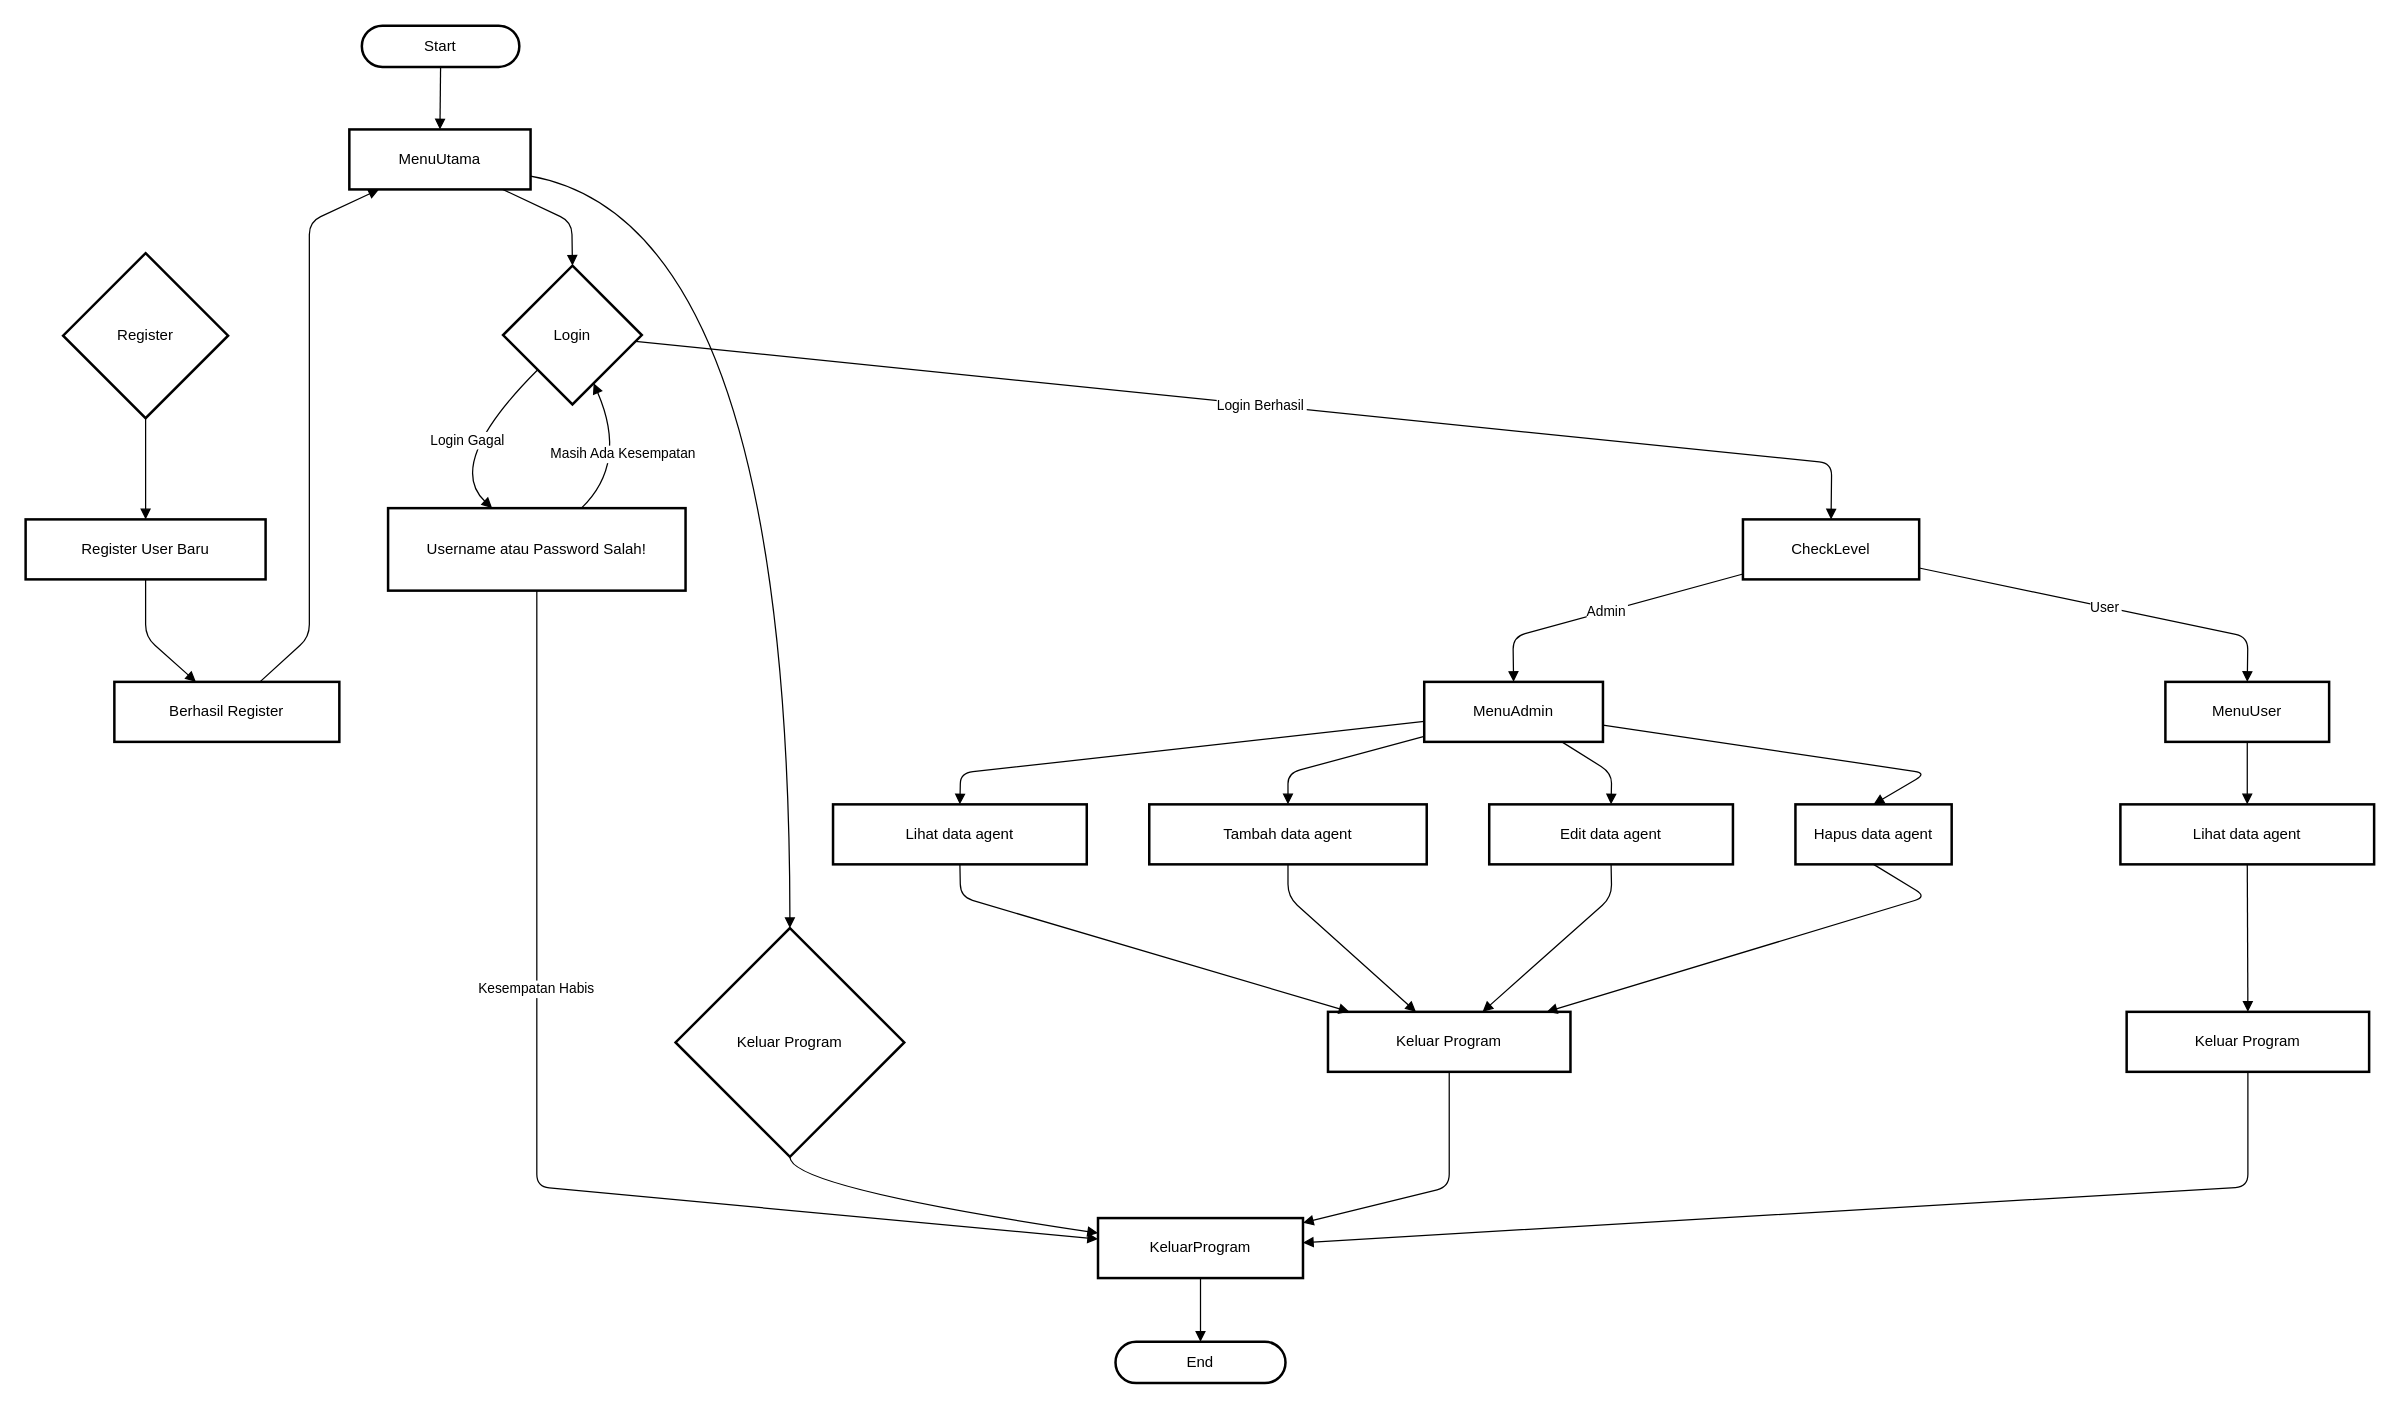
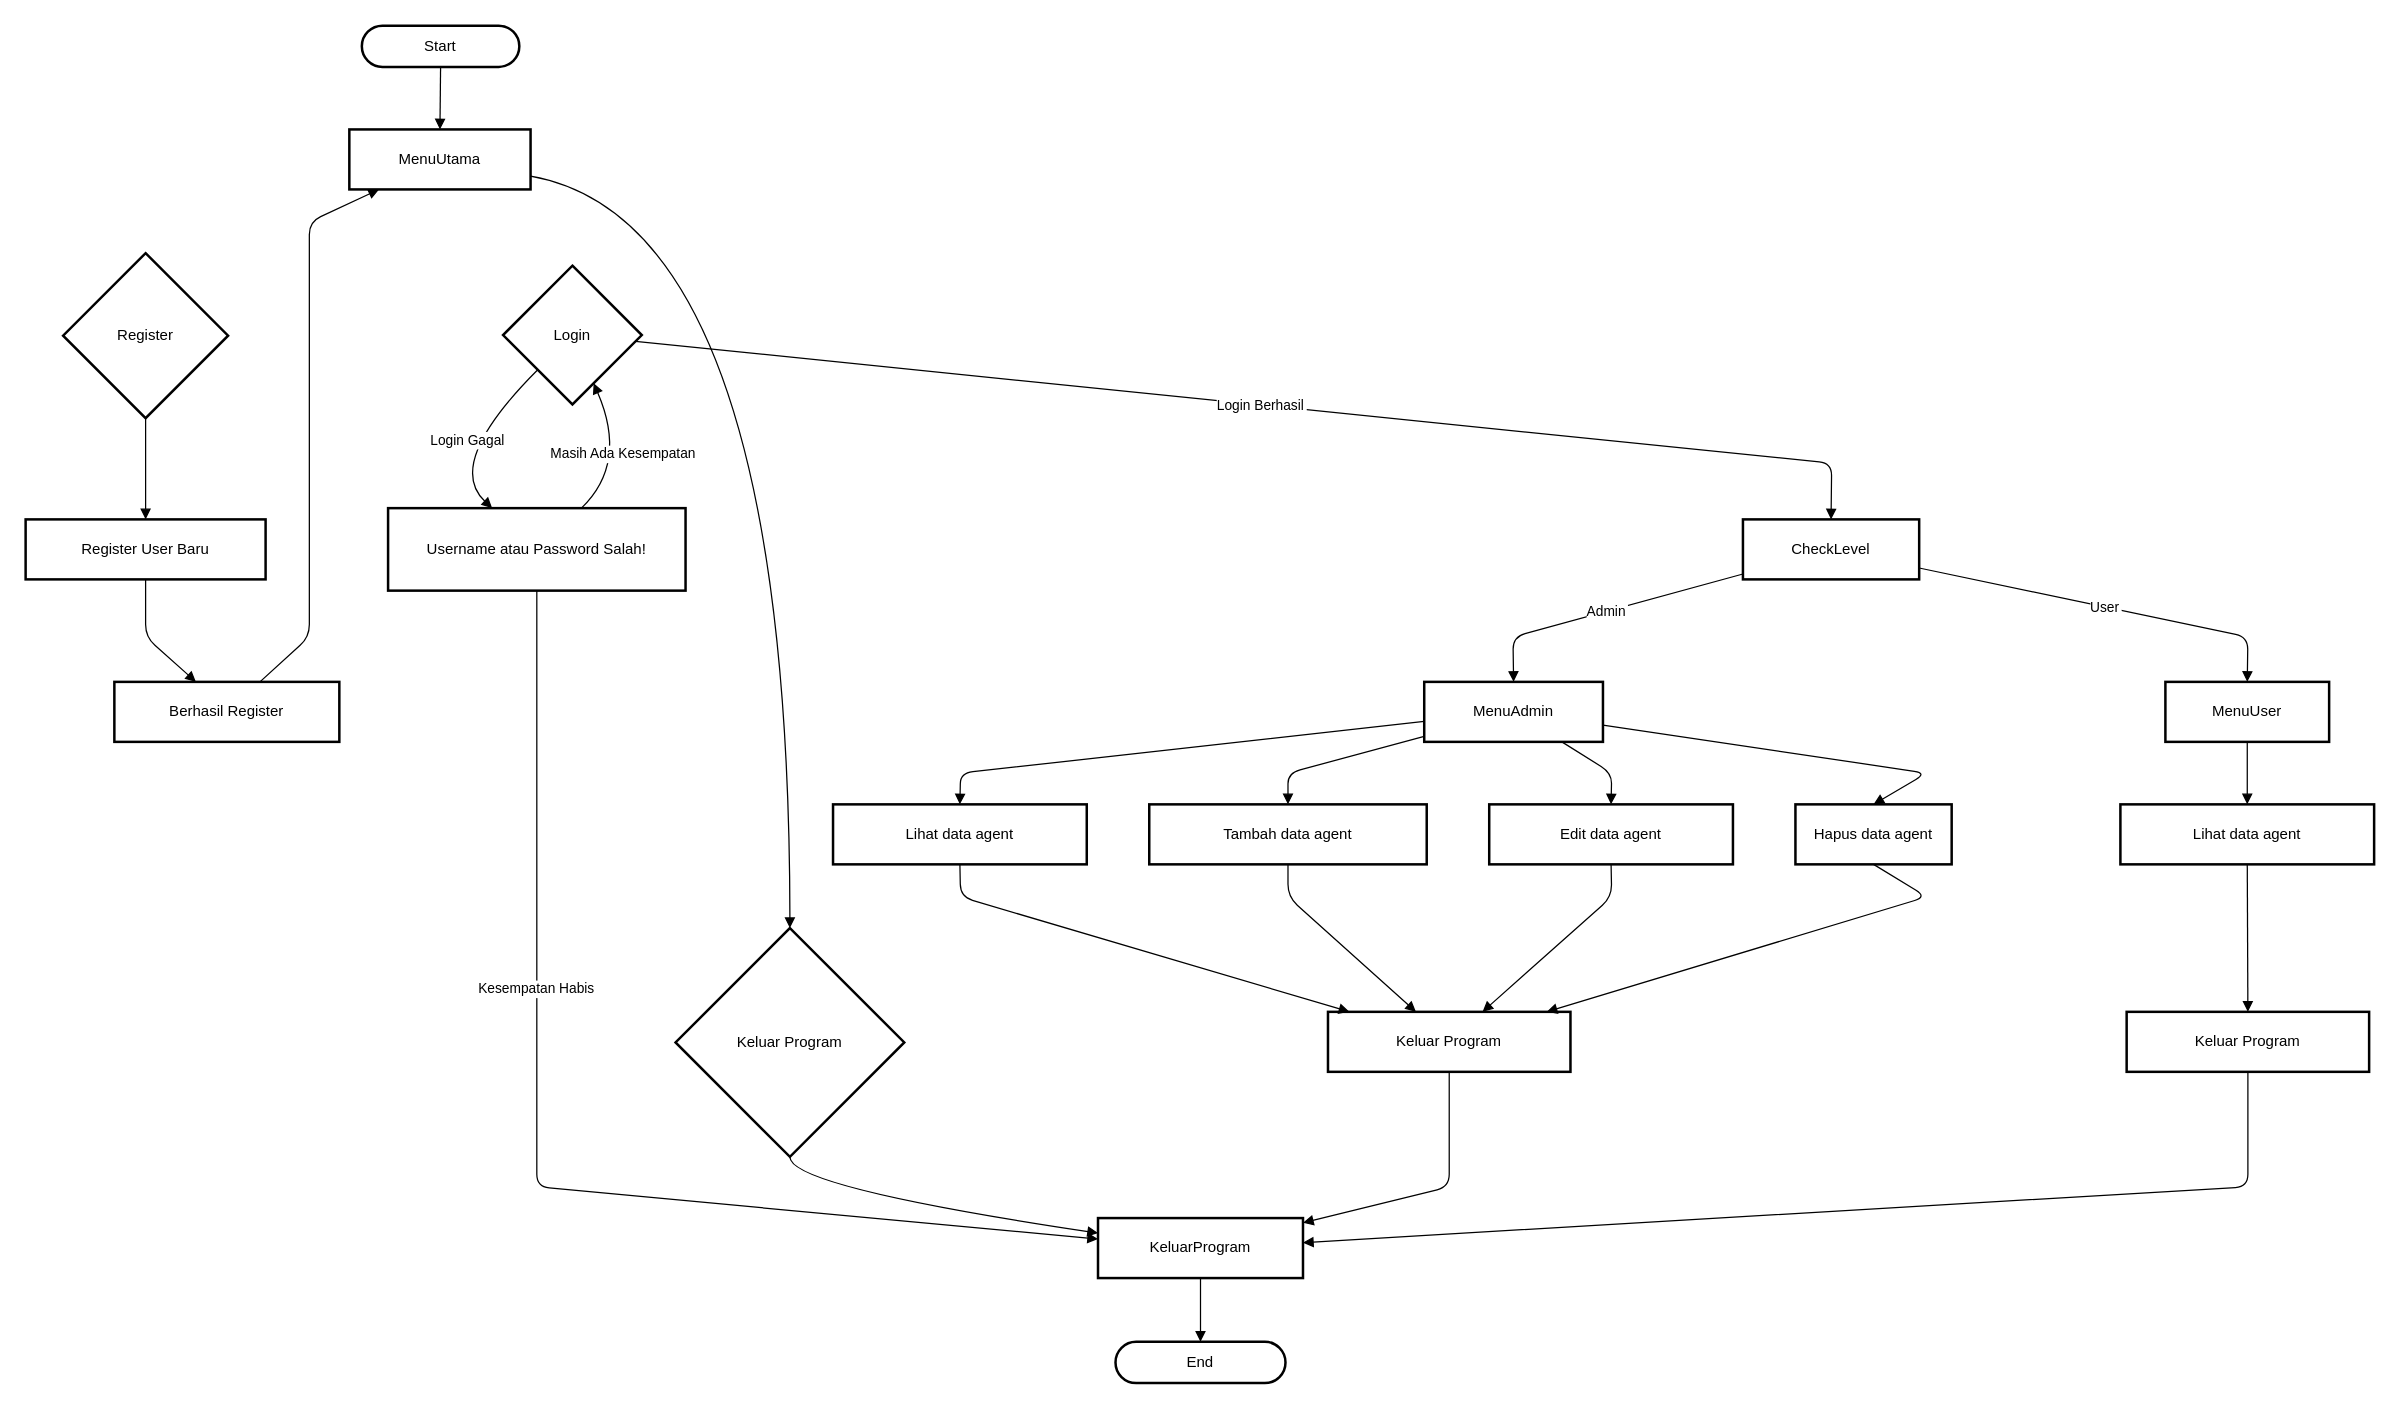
(550, 212) -> none
